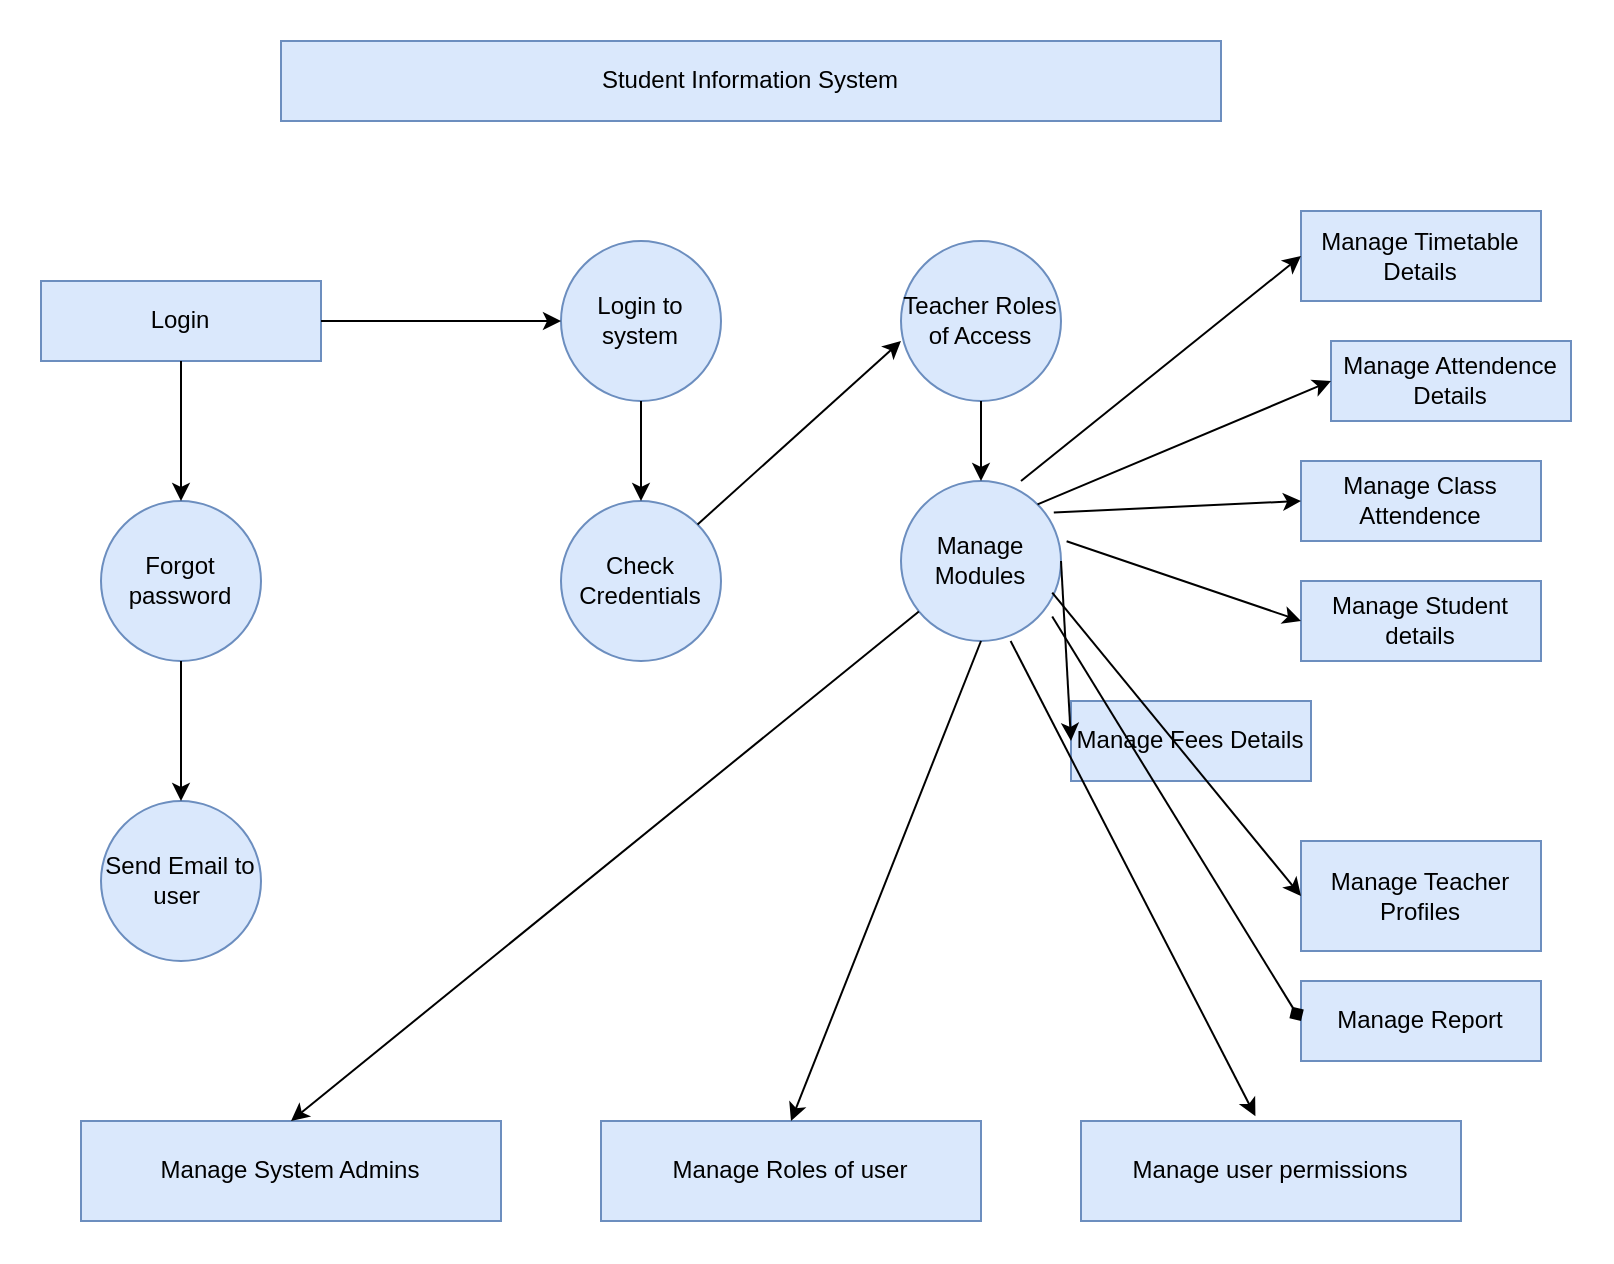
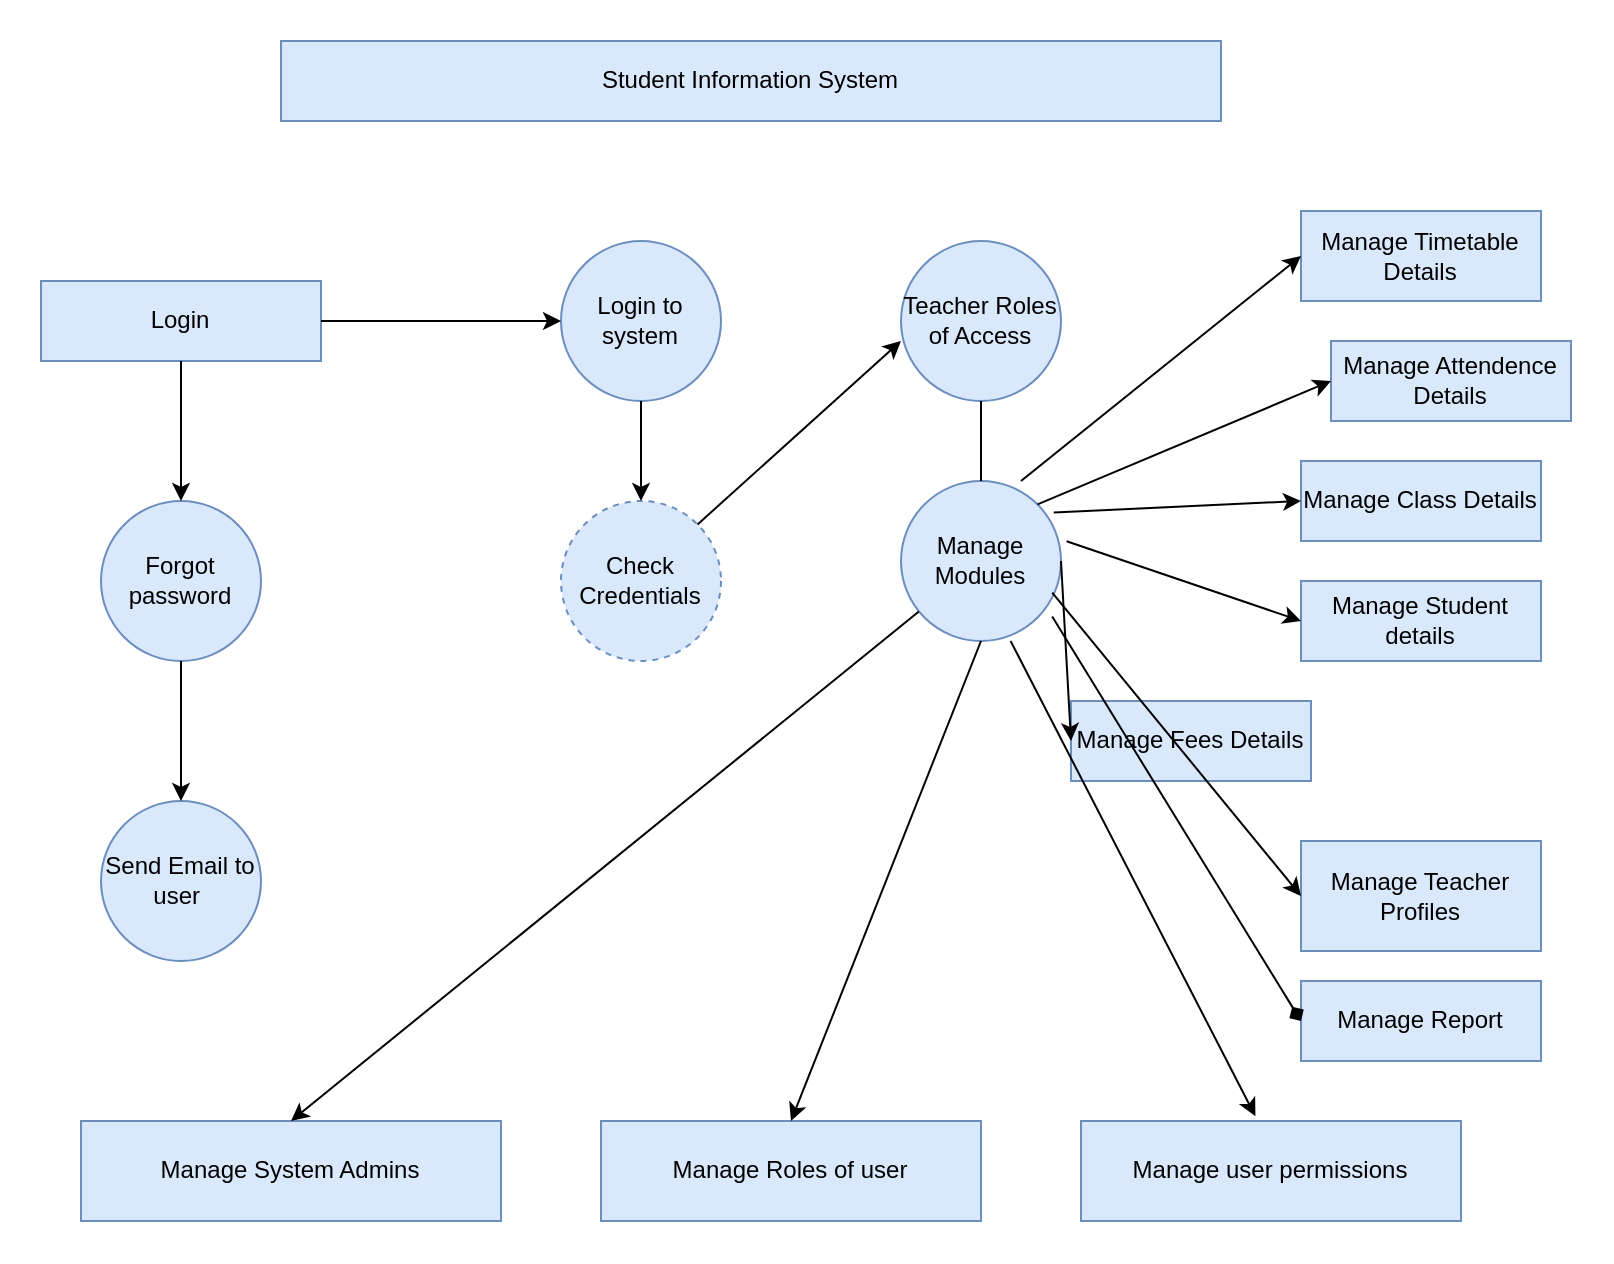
(981, 466) -> (981, 472)
(1421, 501) -> (1421, 501)
(641, 581) -> (641, 581)
